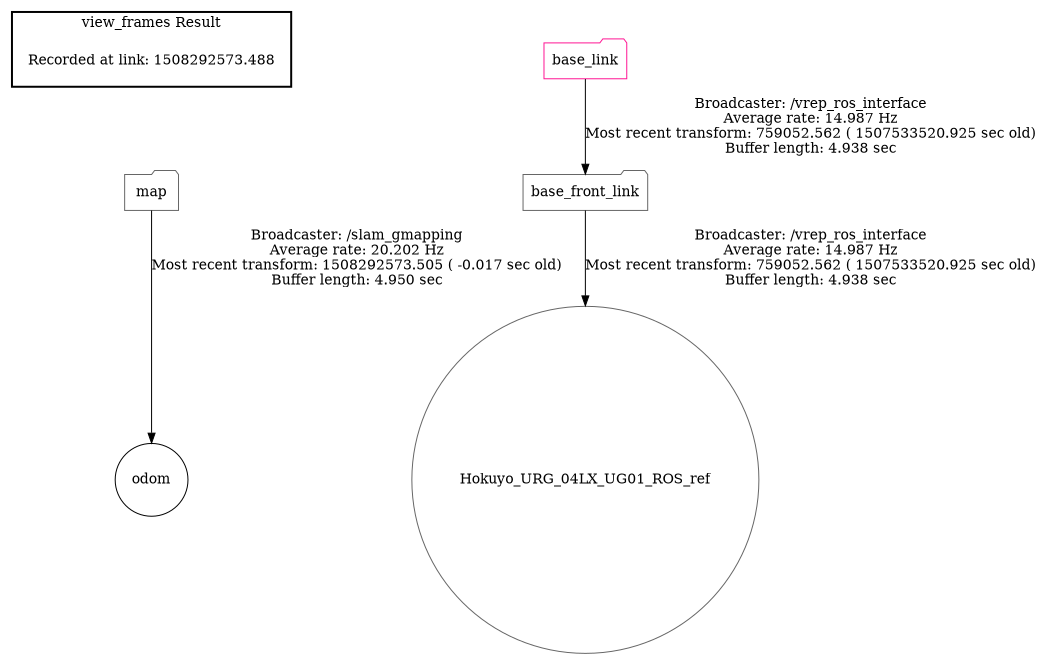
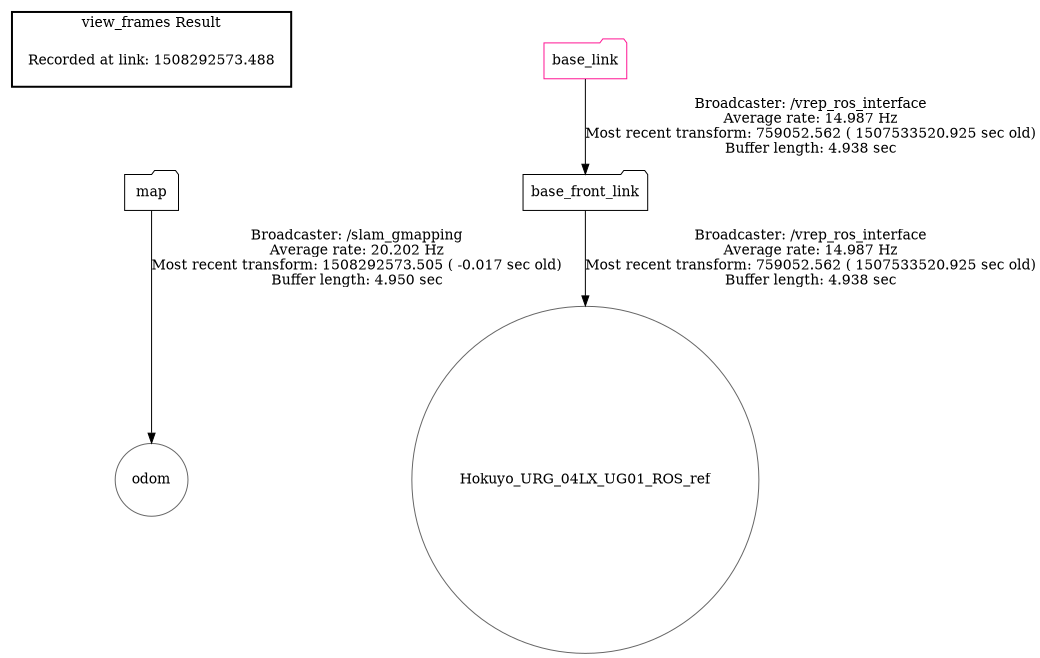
(152, 192) -> (152, 192)
(585, 192) -> (585, 192)
(152, 480) -> (152, 480)
